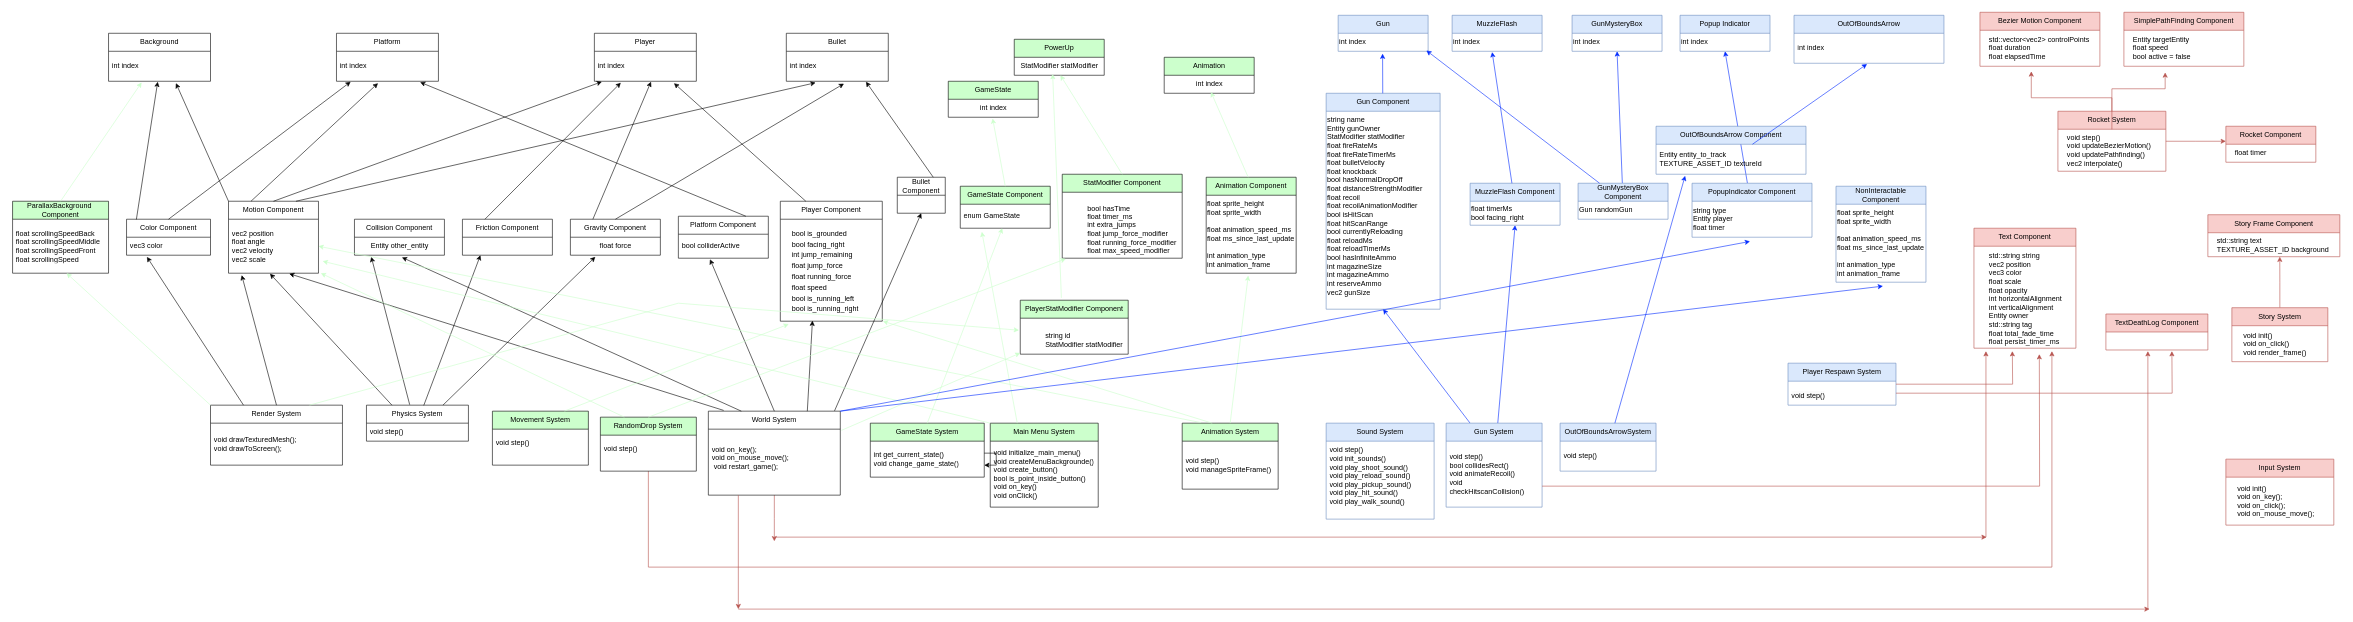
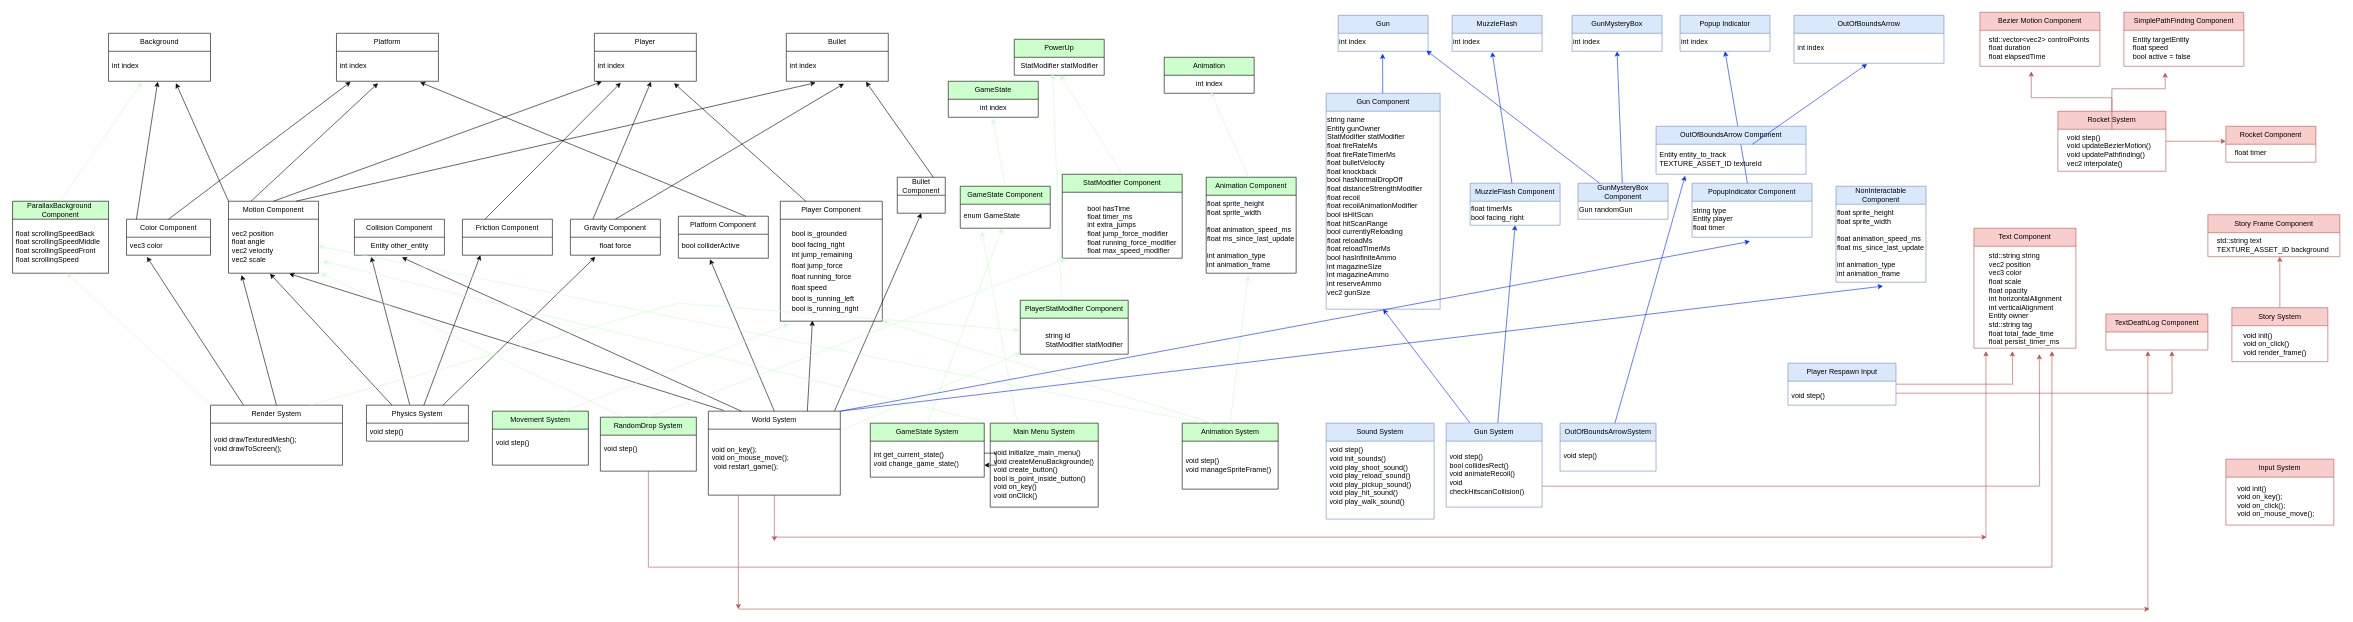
(1842, 372) -> (1842, 372)
